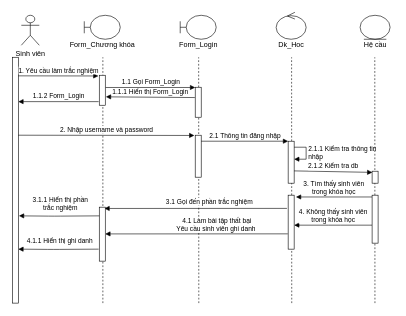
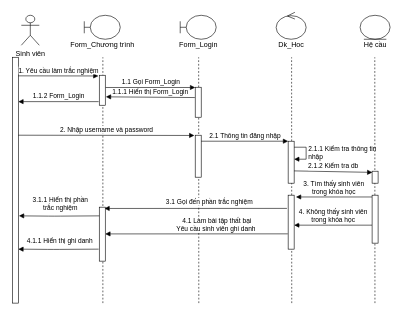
(103, 45) -> (103, 45)
